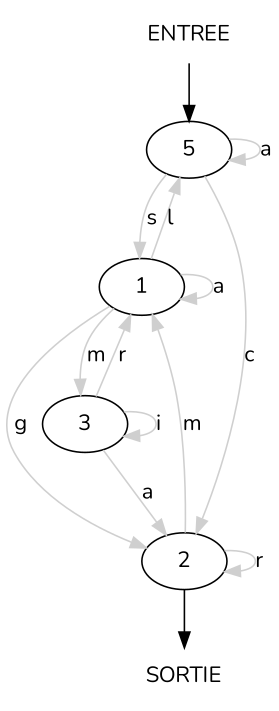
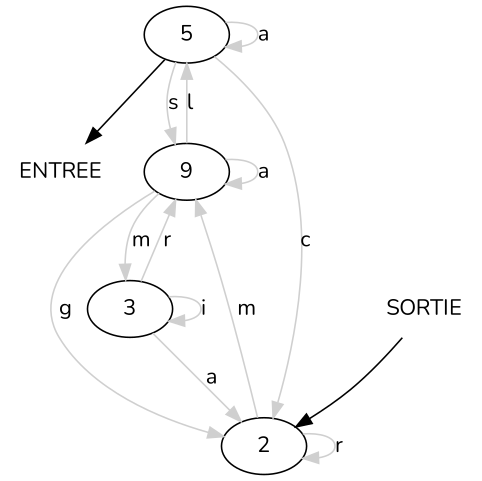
(189, 84) -> (131, 96)
(142, 287) -> (187, 172)
(184, 611) -> (359, 382)
